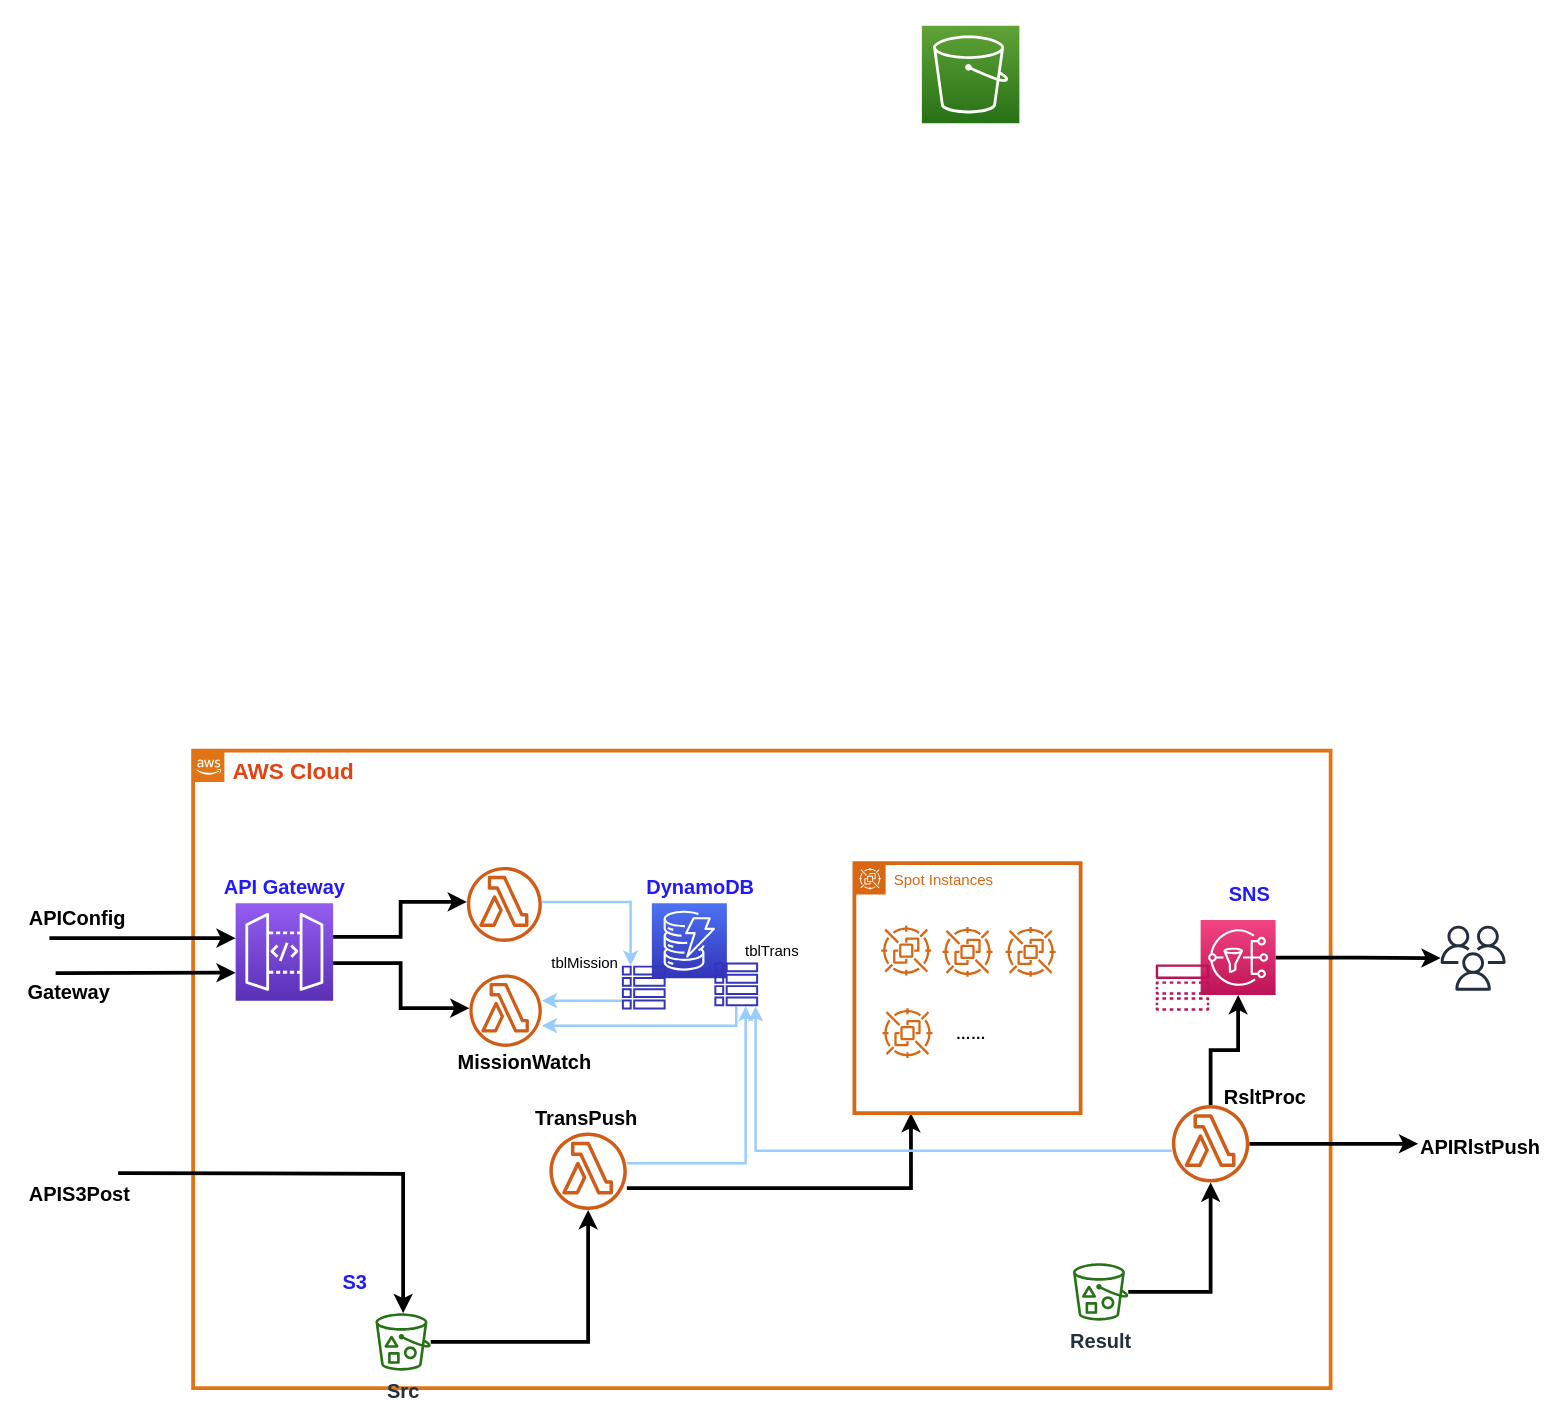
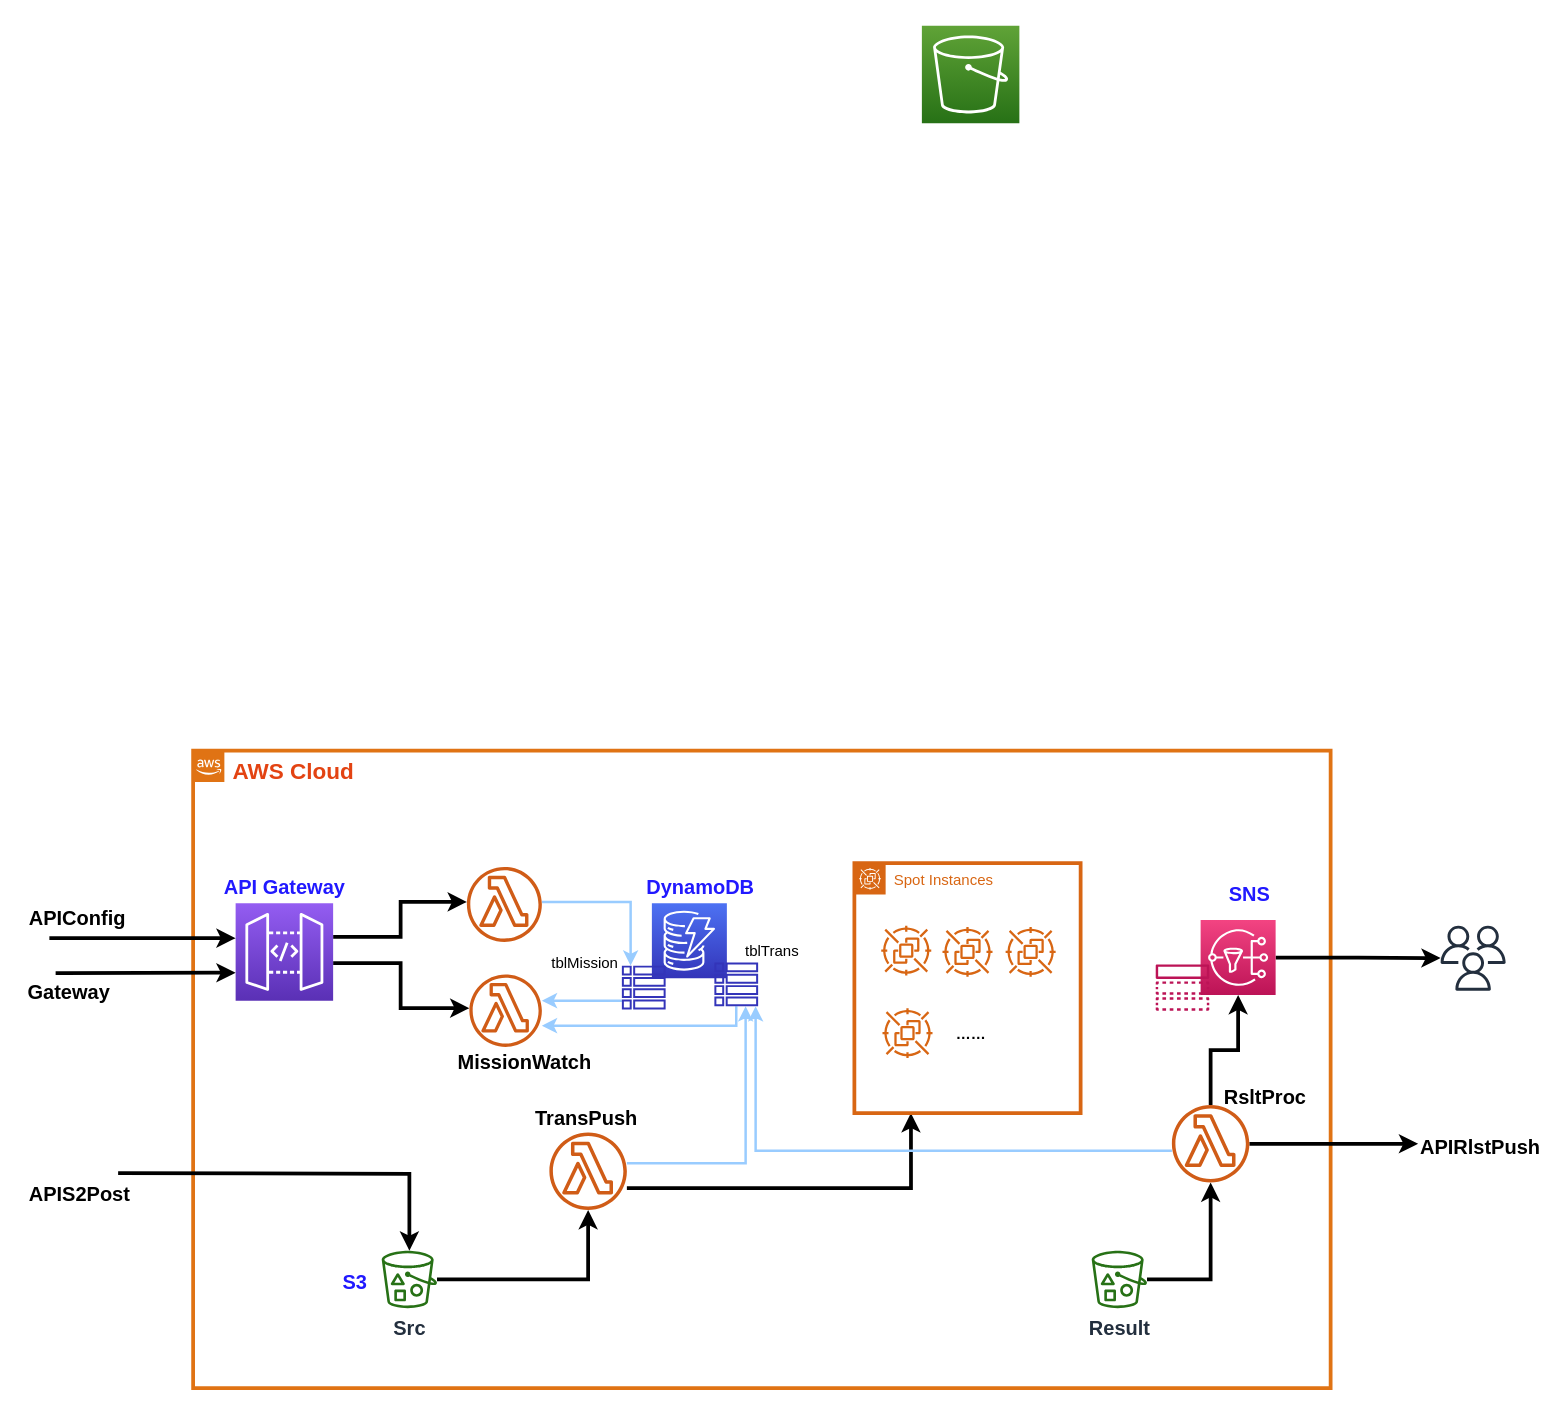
(80, 1195) -> (80, 1195)
(1101, 1292) -> (1119, 1279)
(403, 1342) -> (409, 1279)
